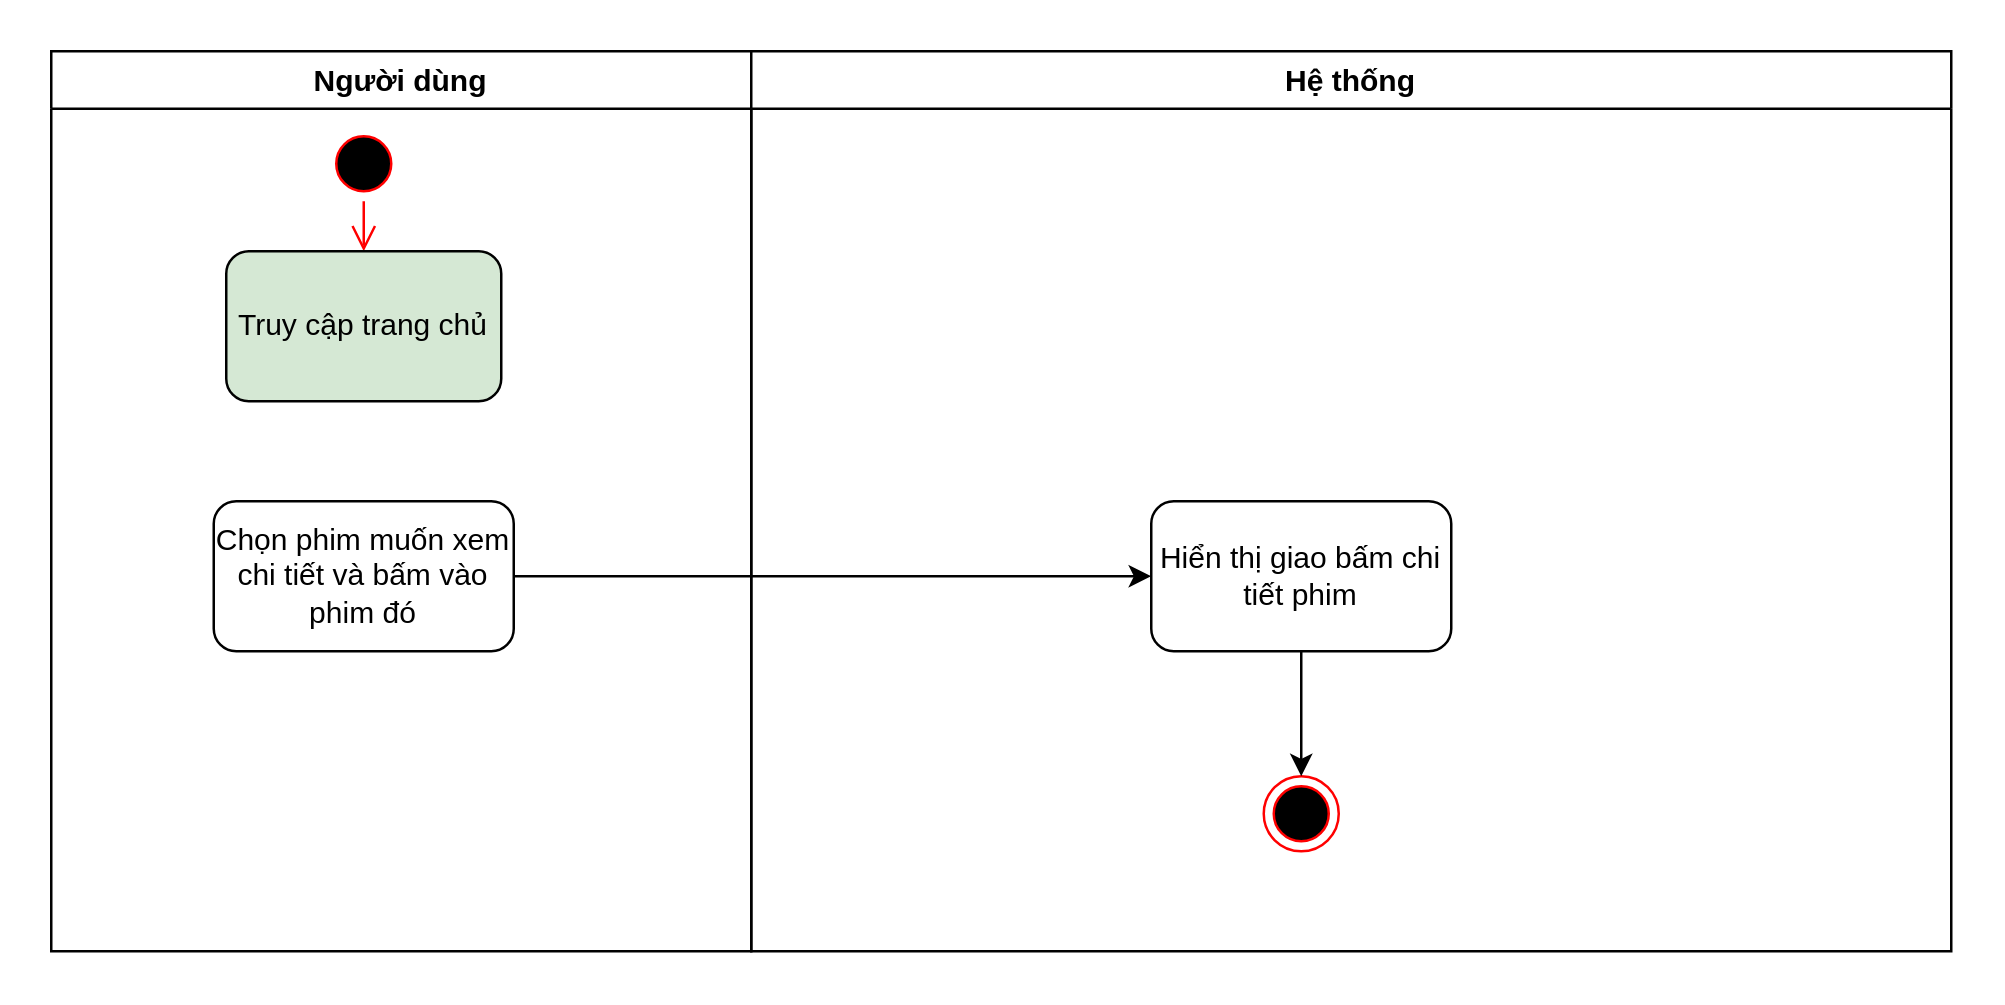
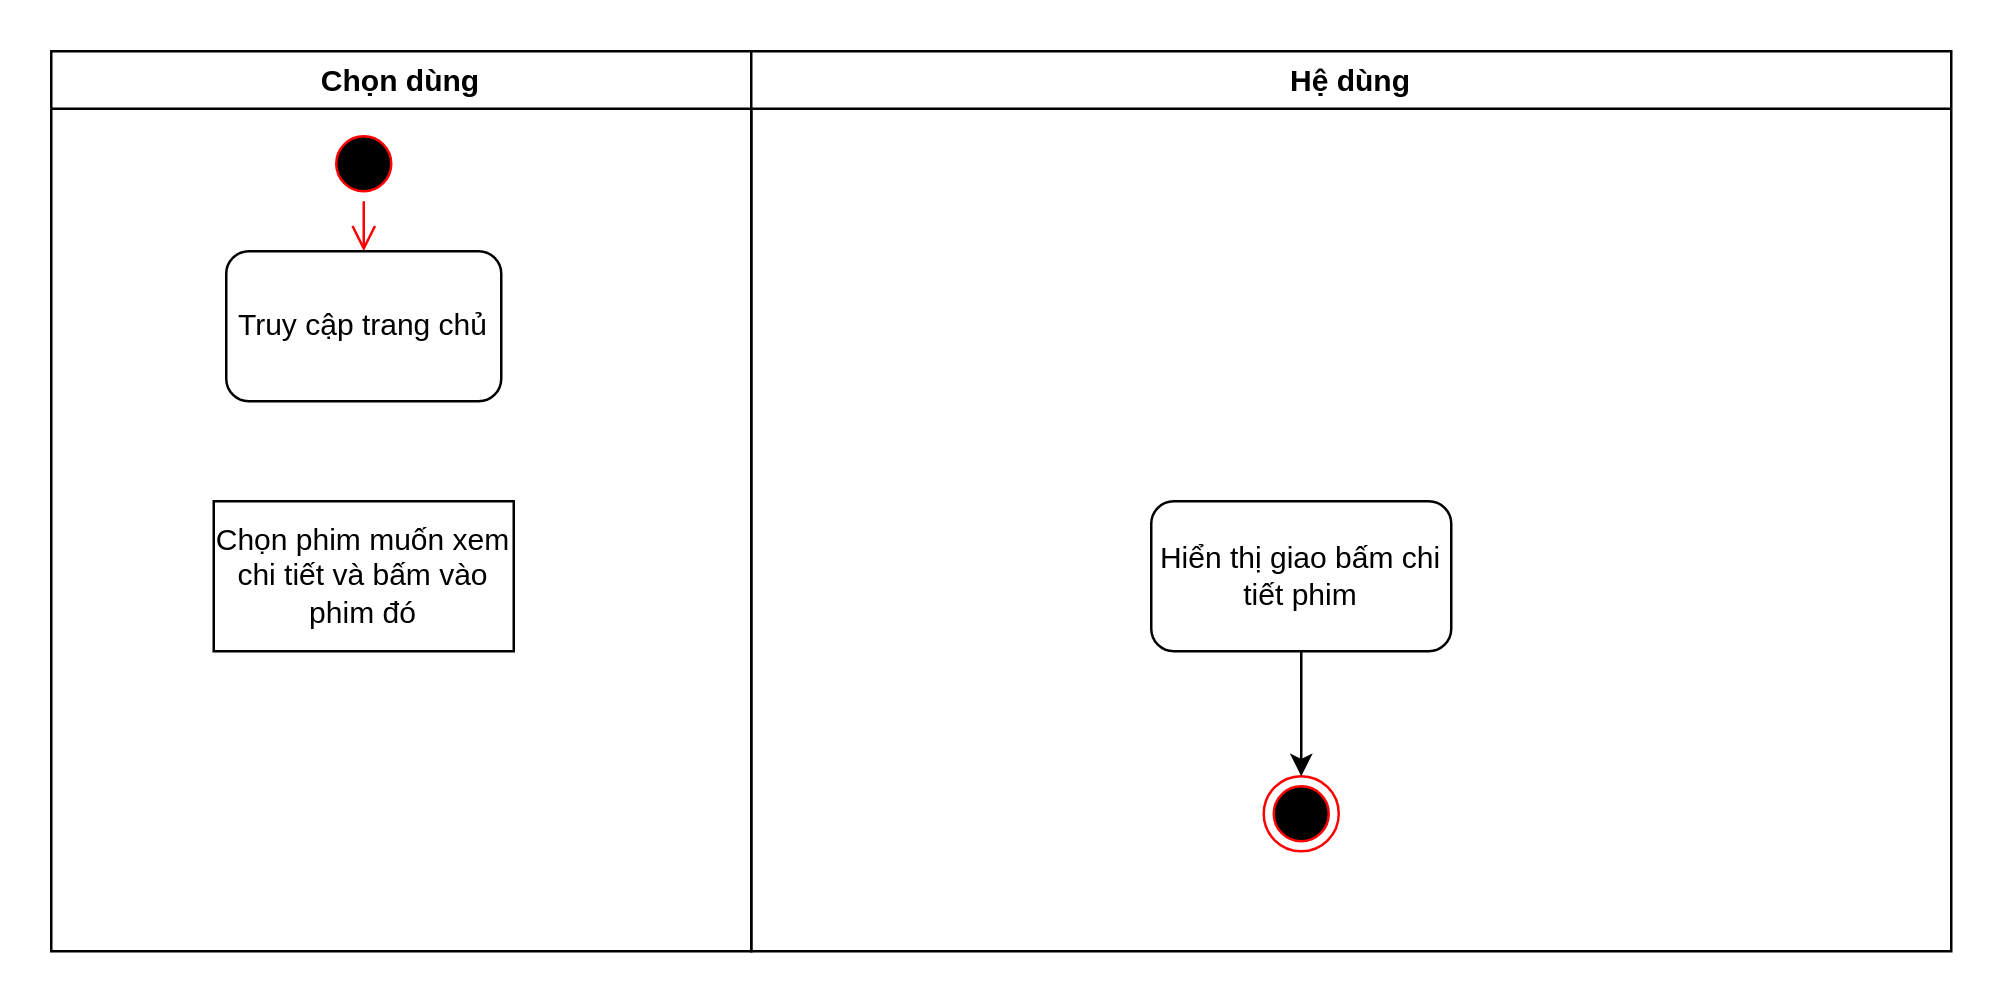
(400, 81) -> (400, 81)
(1350, 81) -> (1350, 81)
(364, 326) -> (364, 326)
(364, 576) -> (364, 576)
(945, 576) -> none
